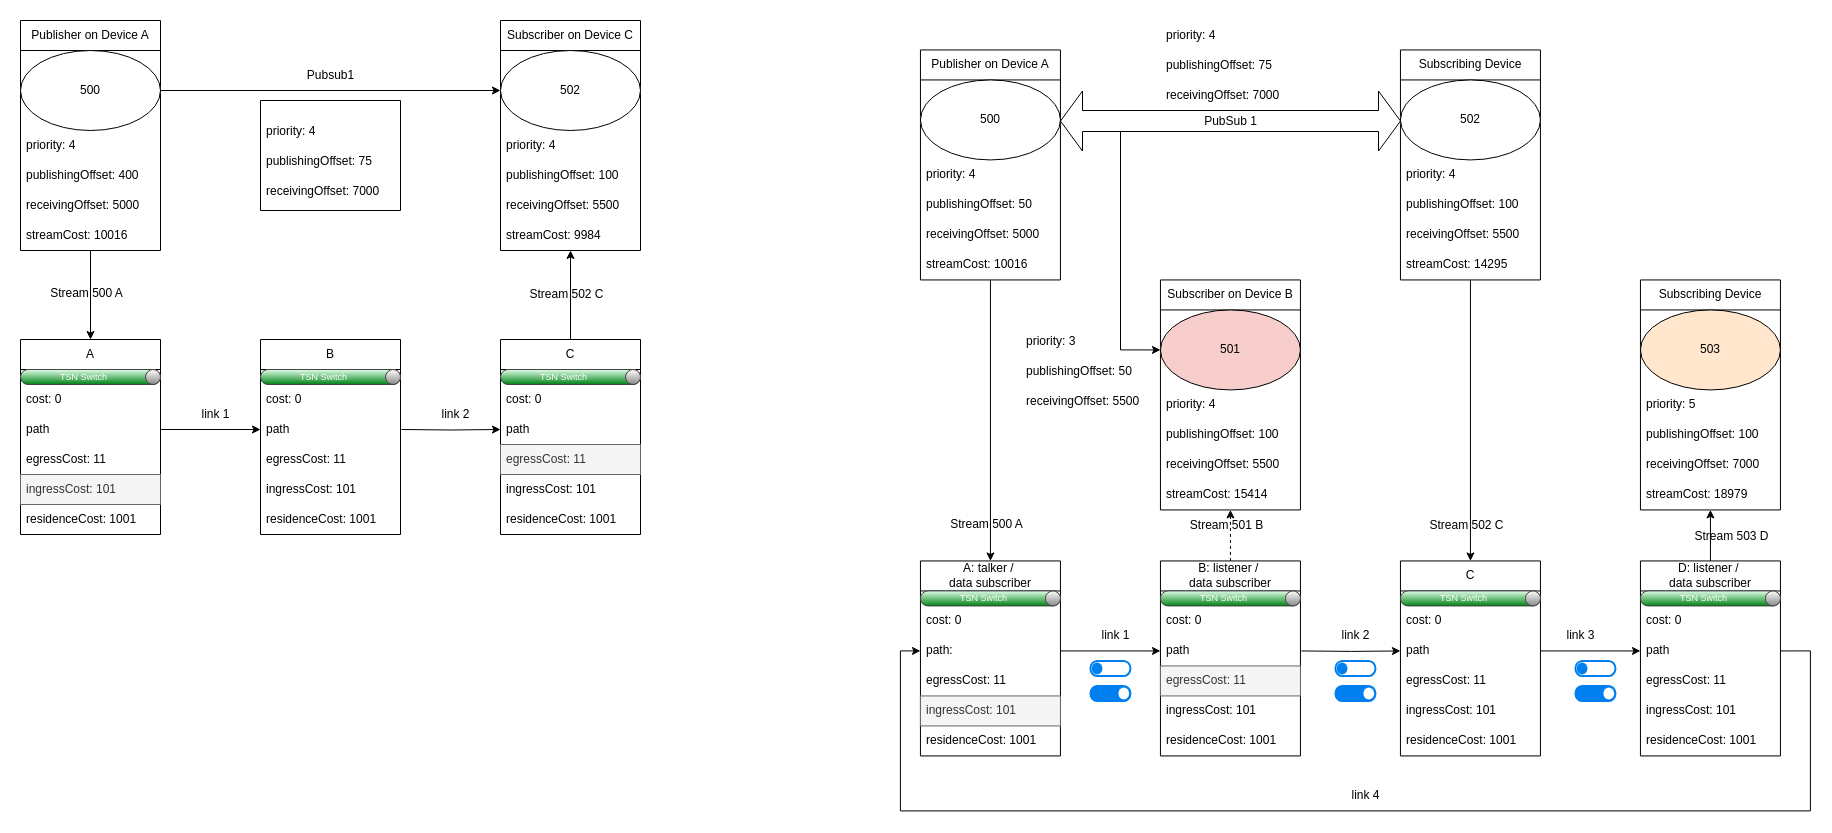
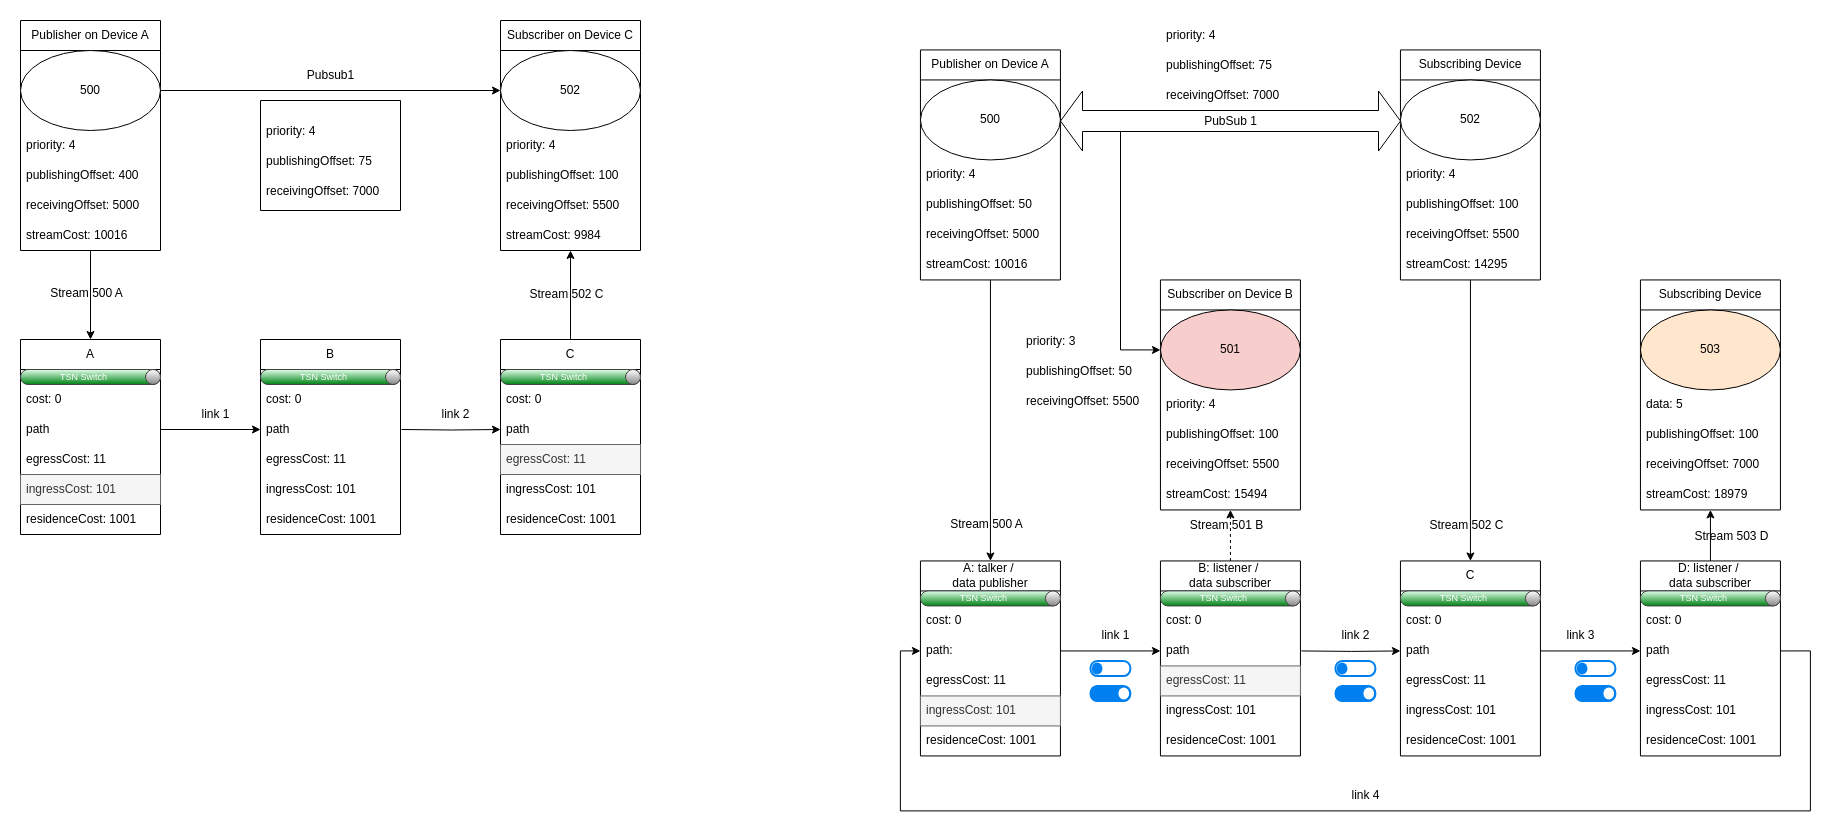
(1677, 405) -> (1667, 405)
(1221, 495) -> (1221, 495)
(991, 576) -> (991, 576)
